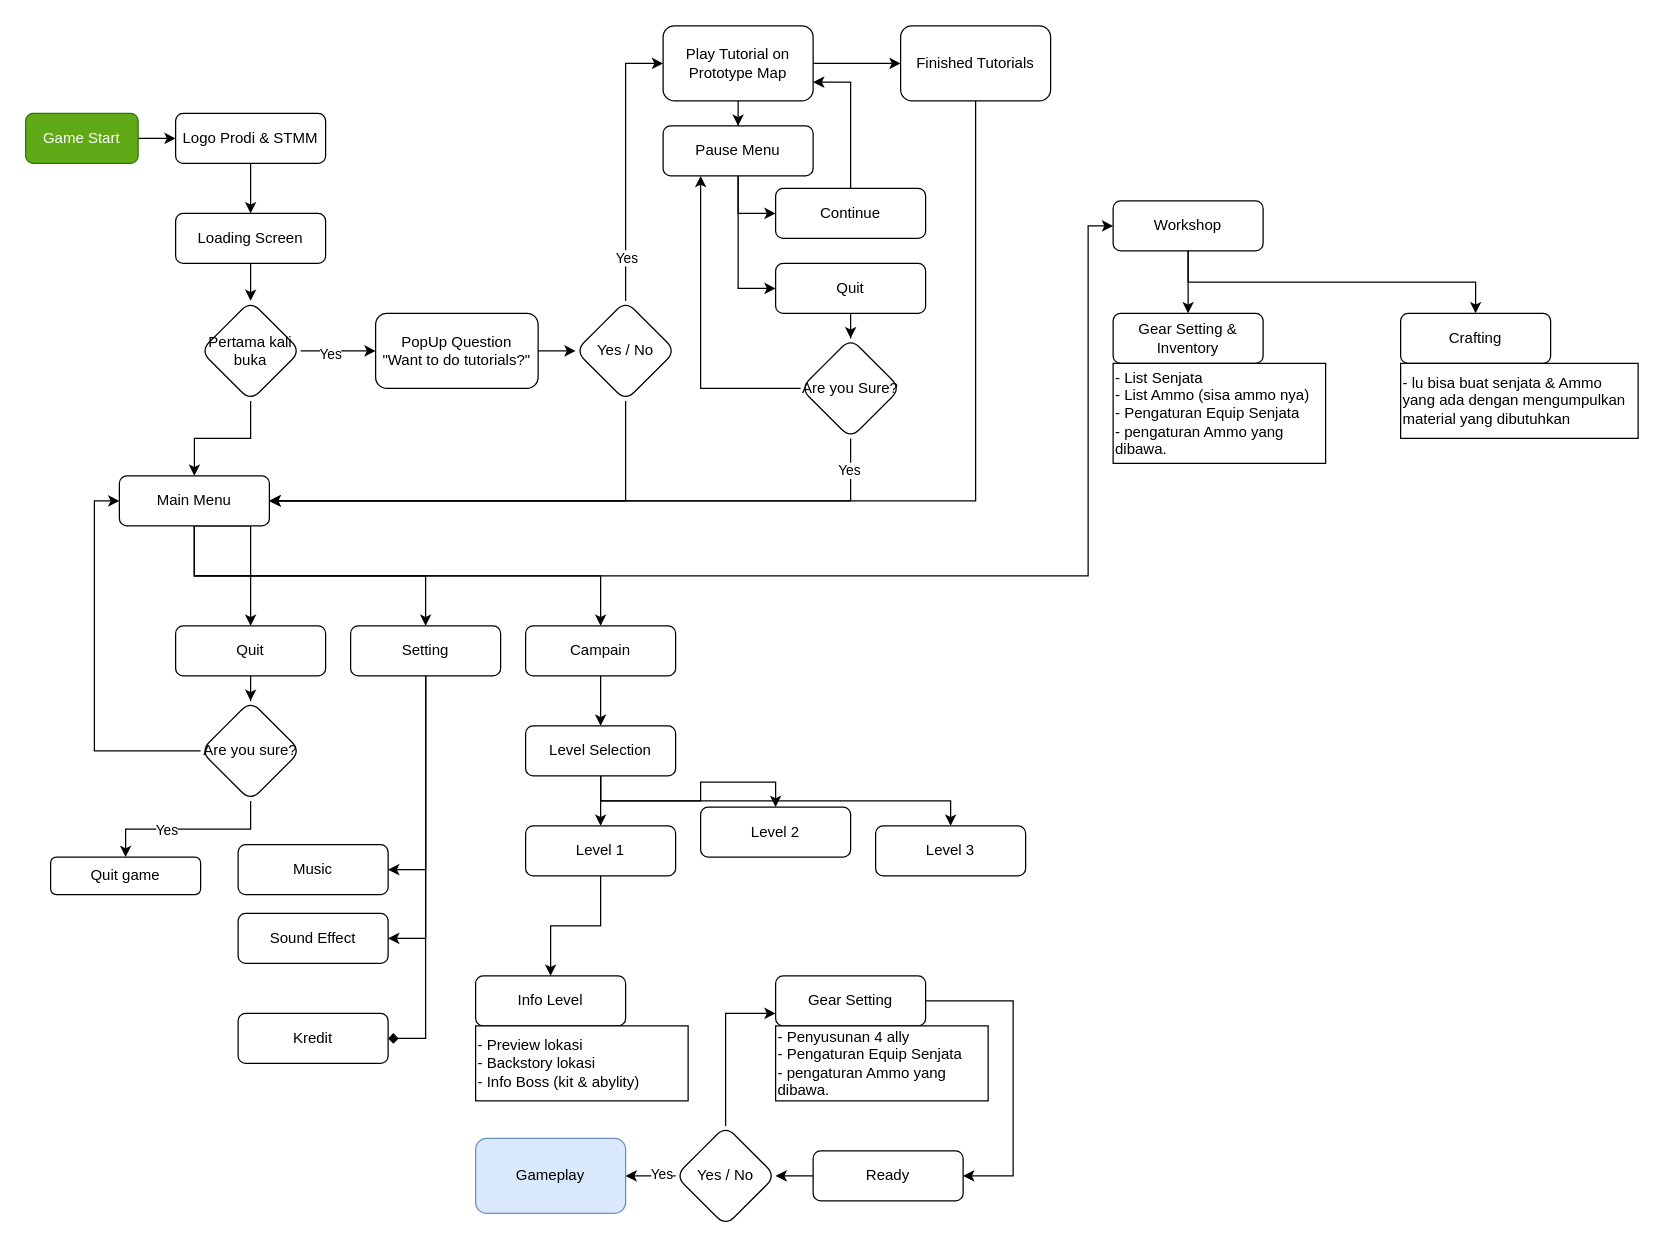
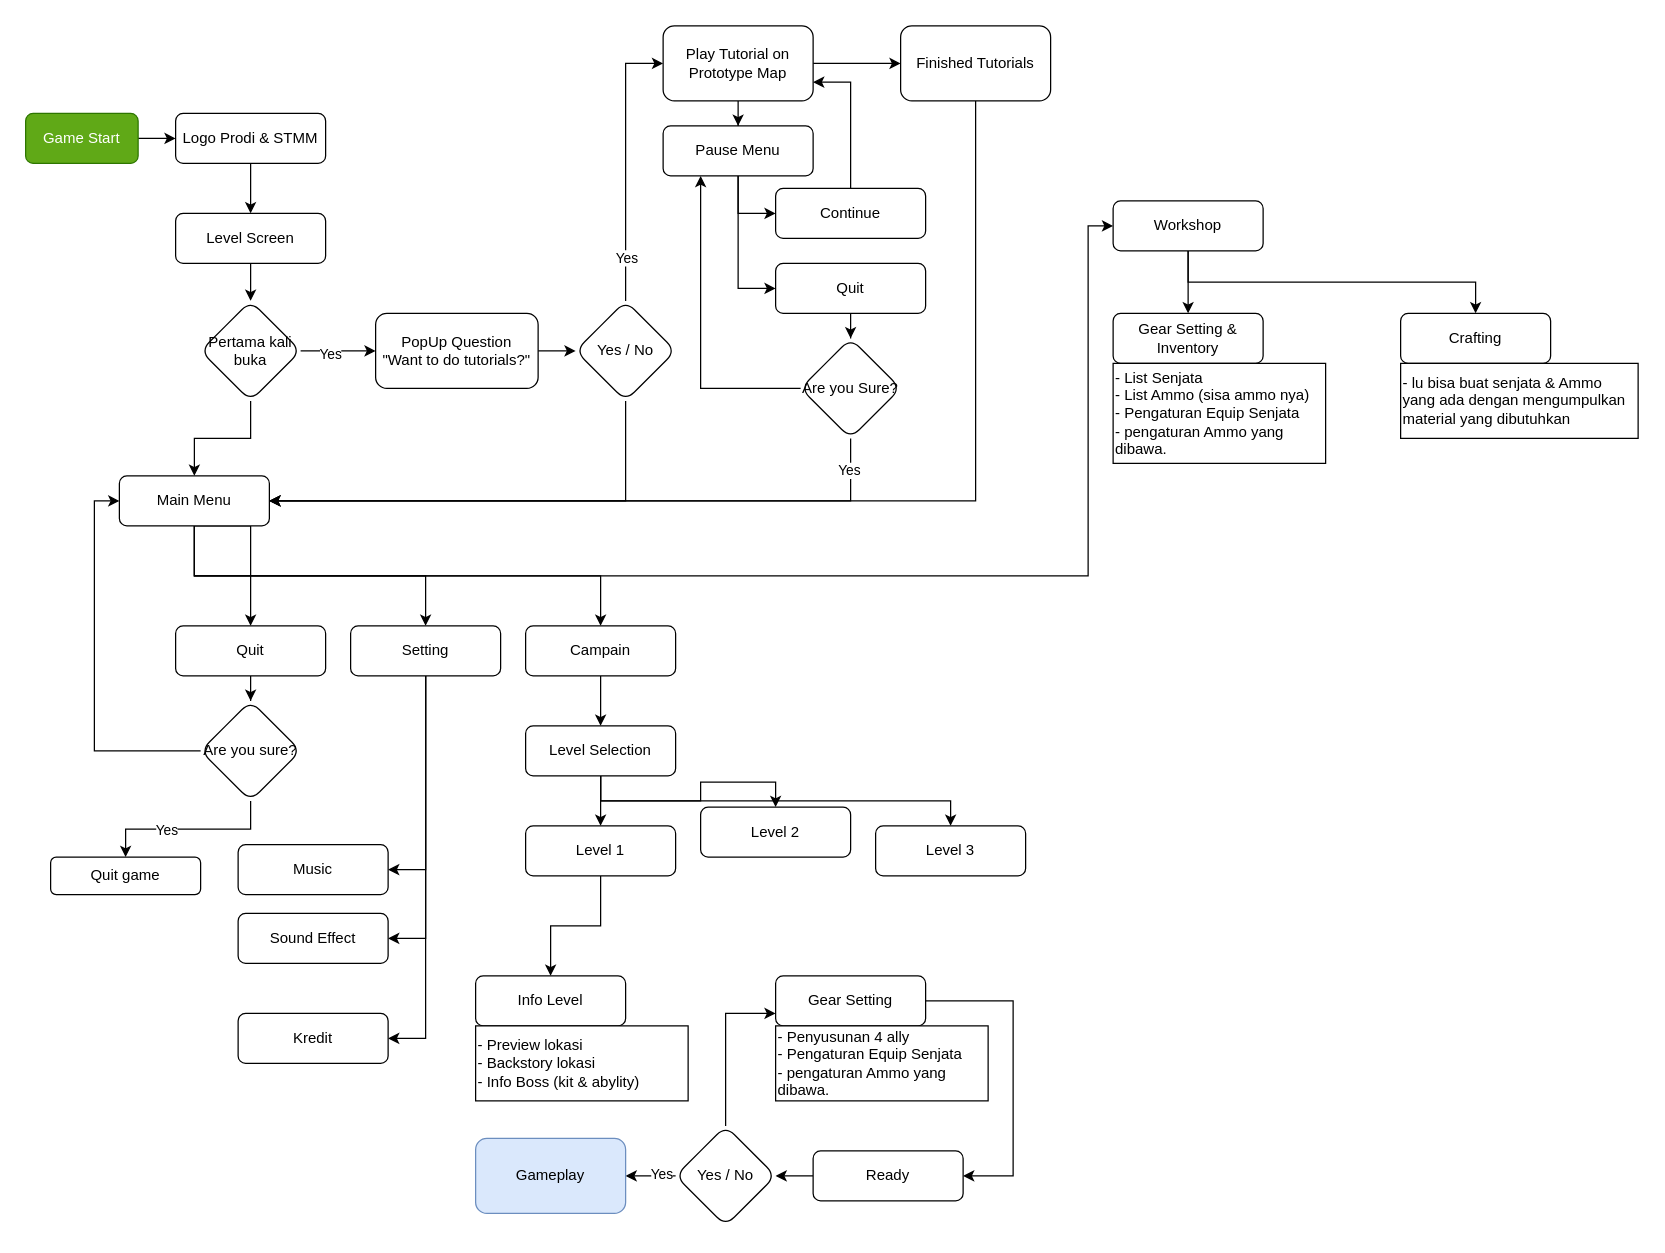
(251, 238) -> (251, 238)
(399, 1038) -> (398, 1038)
